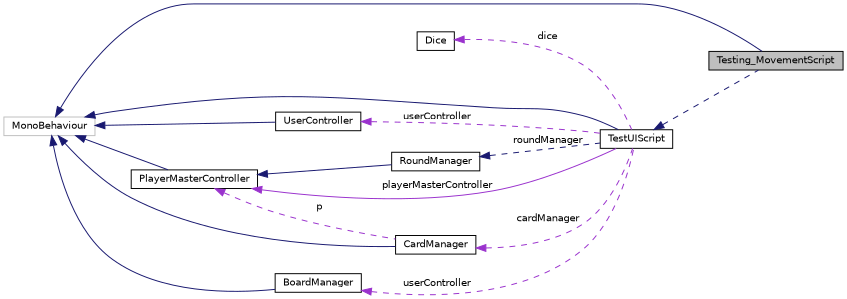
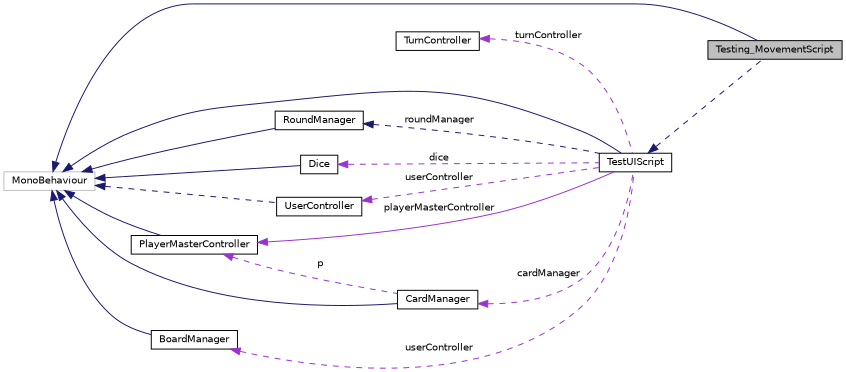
none -> (438, 41)
(190, 124) -> (191, 194)
(330, 169) -> (183, 147)
none -> (203, 172)
